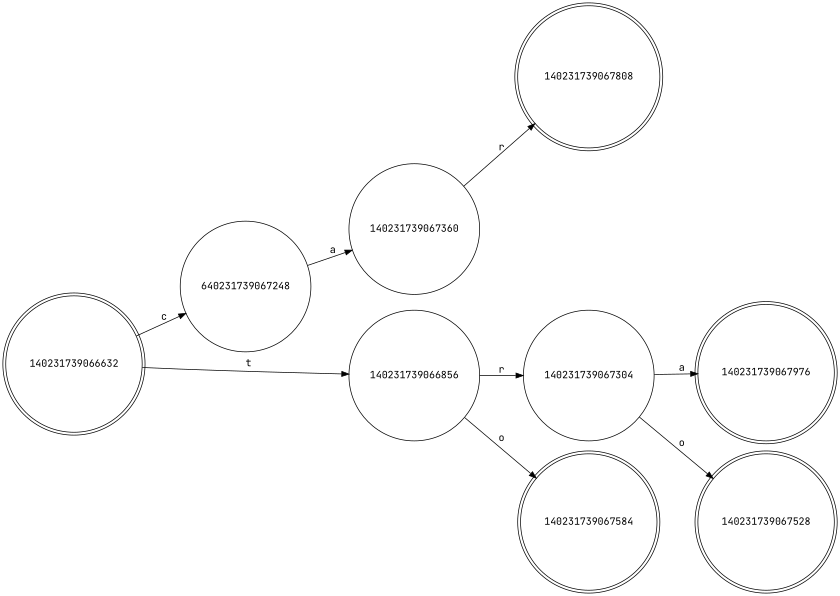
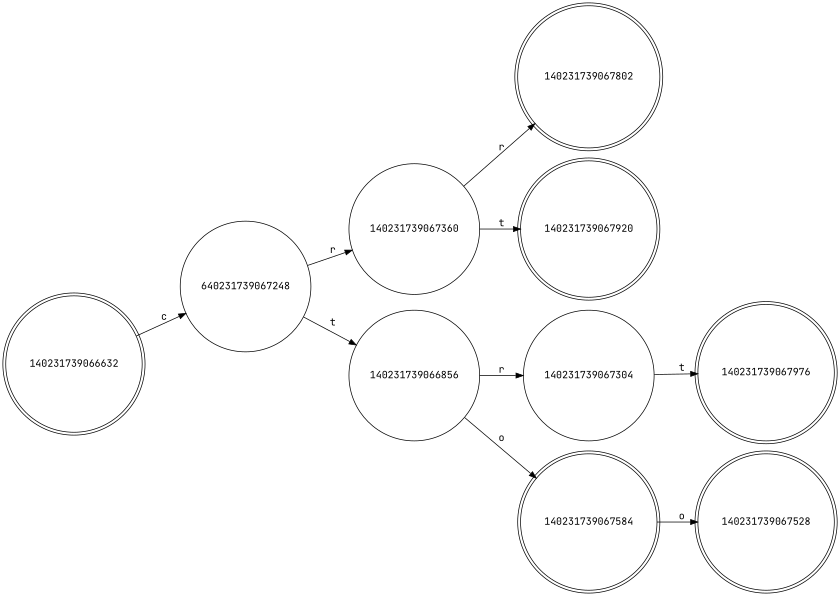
(589, 77) -> (589, 77)
none -> (589, 229)
(330, 250) -> (330, 250)
(679, 368) -> (679, 368)
(242, 371) -> (327, 329)
(674, 446) -> (674, 522)
